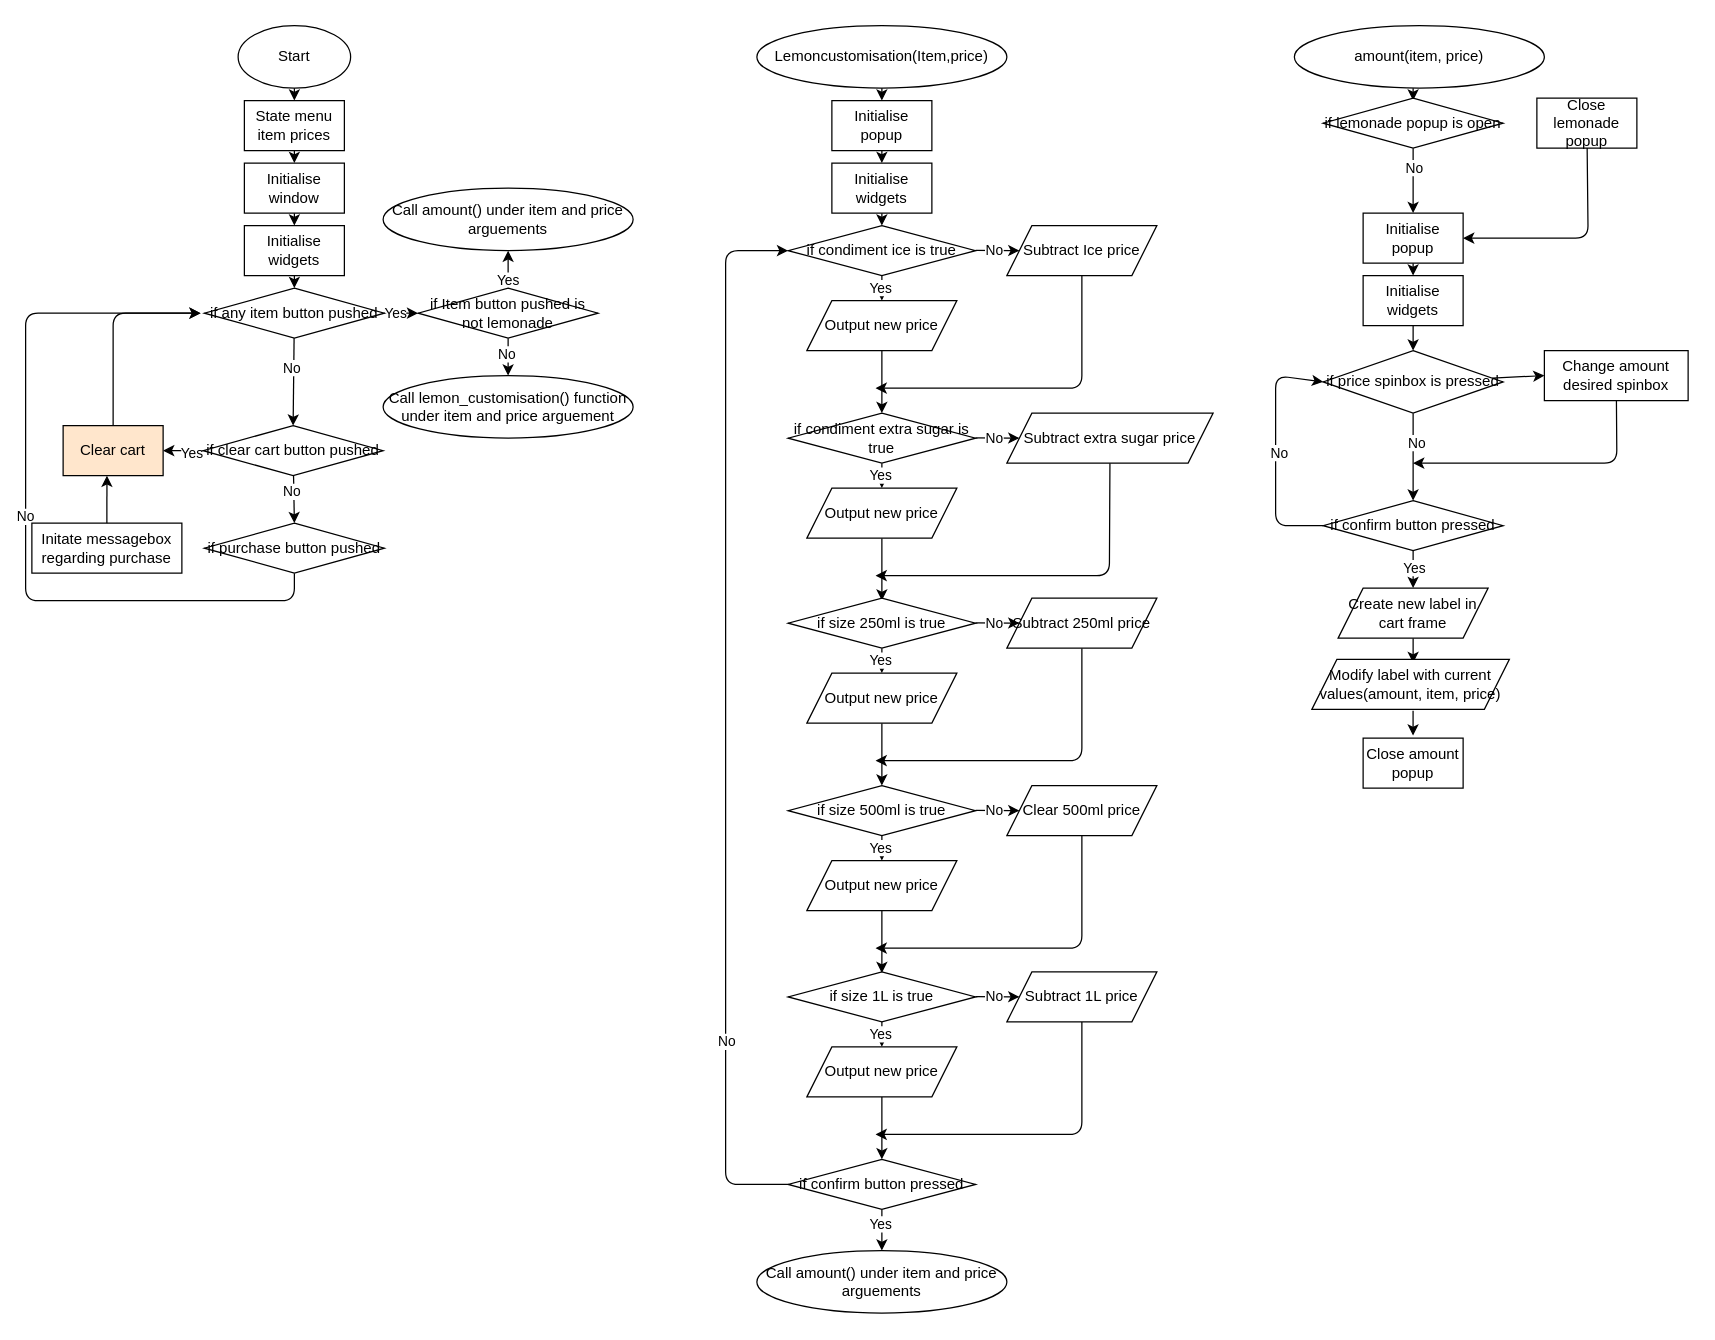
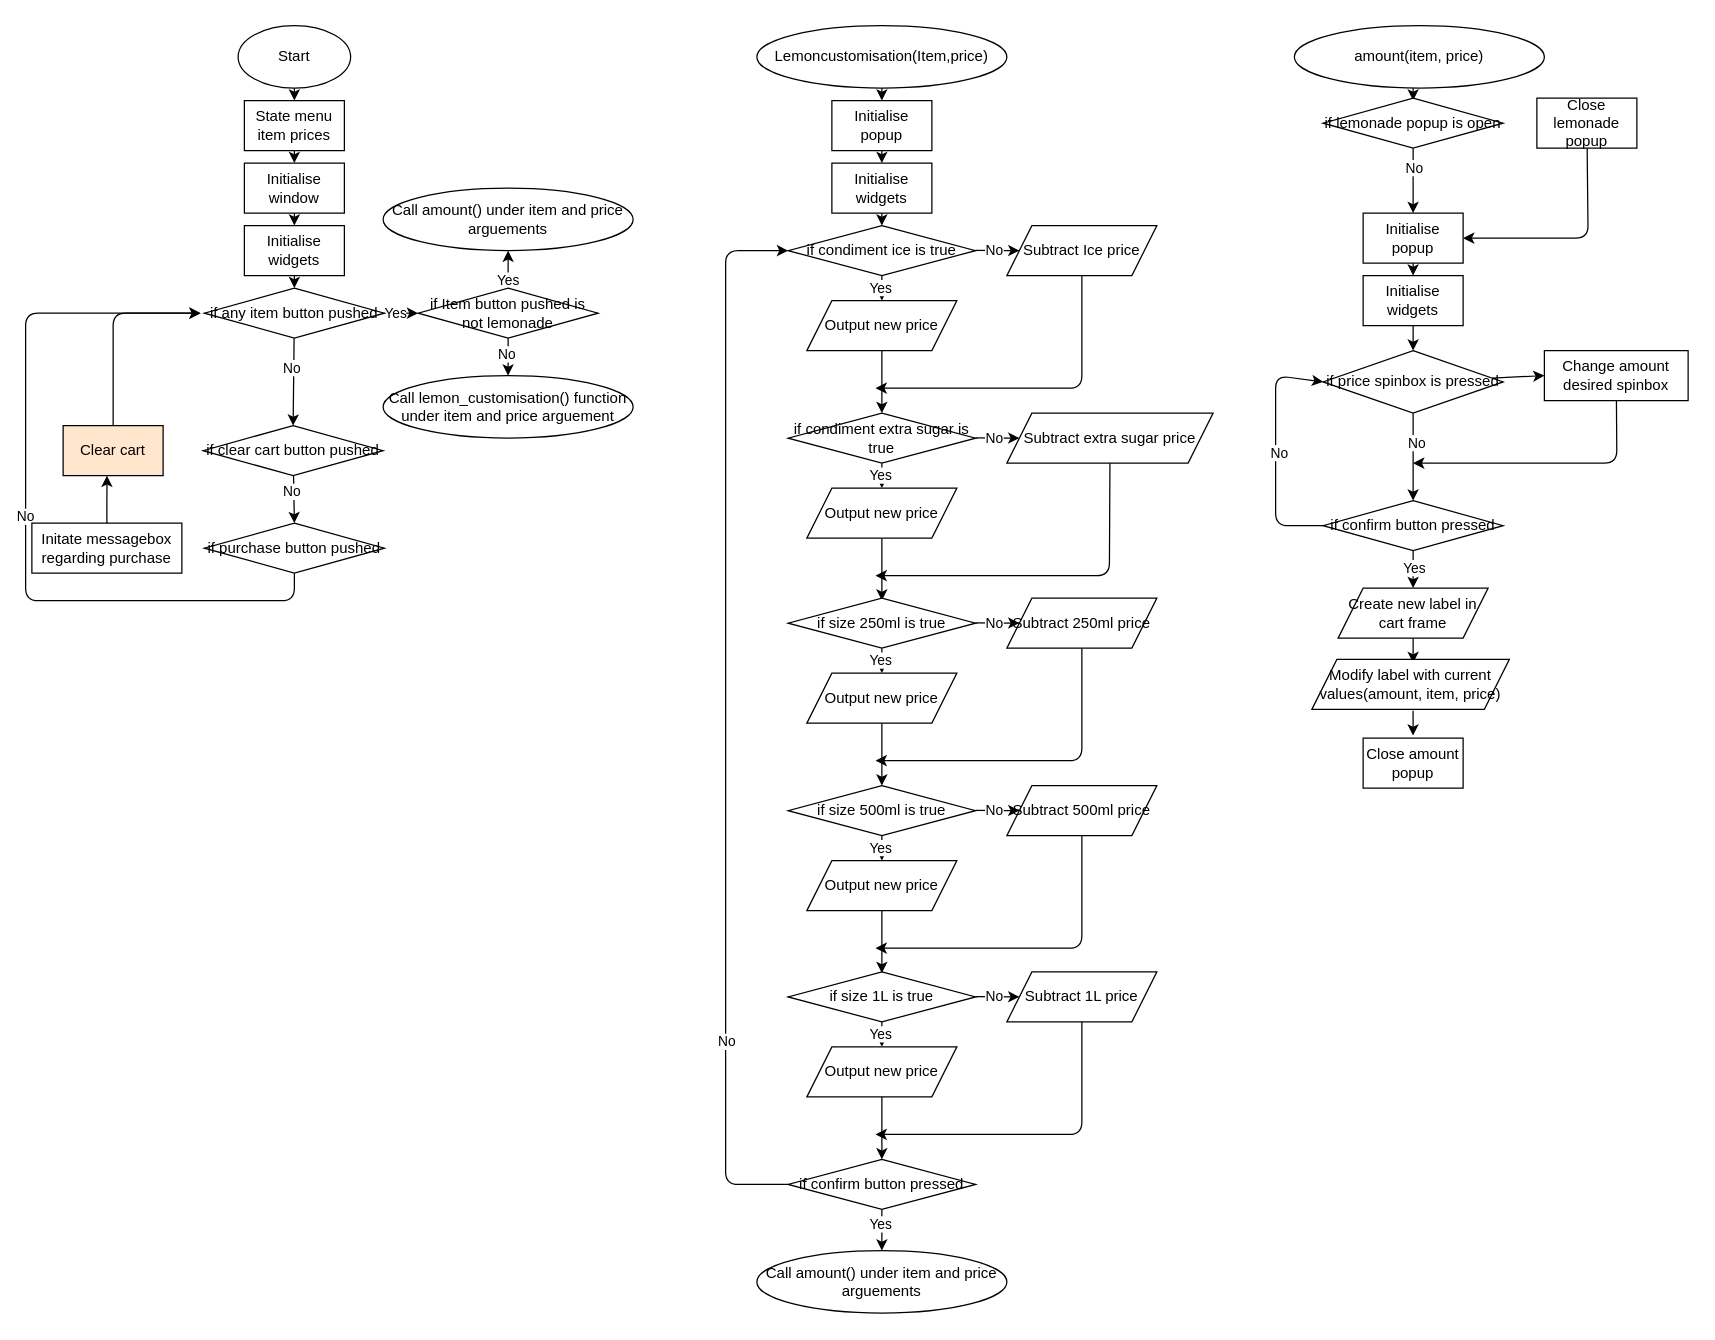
(187, 451) -> none
(1082, 811) -> (1082, 811)
